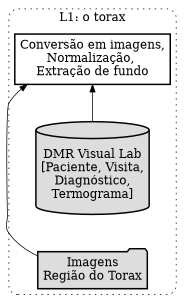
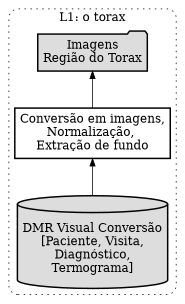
(93, 168) -> (93, 242)
(7, 178) -> (93, 93)
